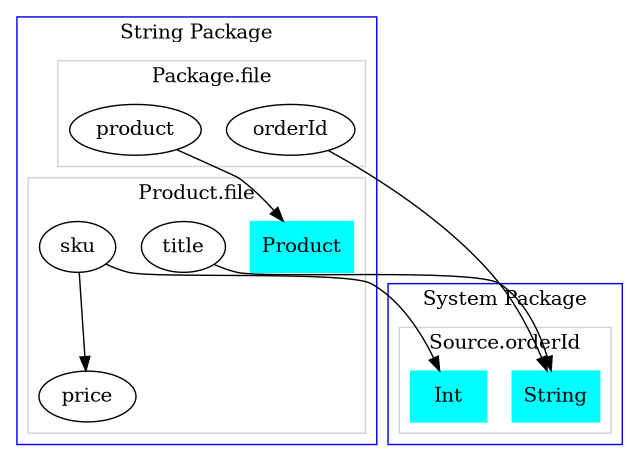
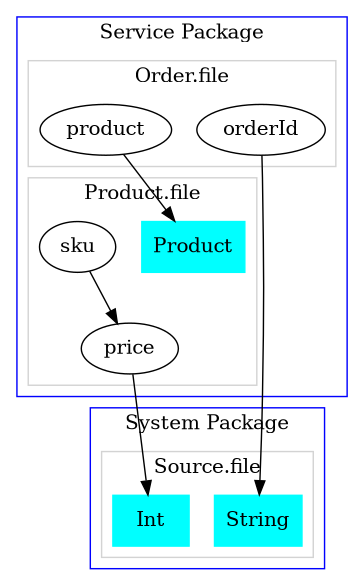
(197, 33) -> (182, 33)
(212, 77) -> (182, 77)
(183, 247) -> none
(214, 275) -> (140, 427)
(505, 344) -> (207, 468)
